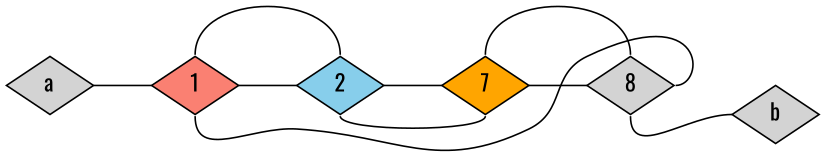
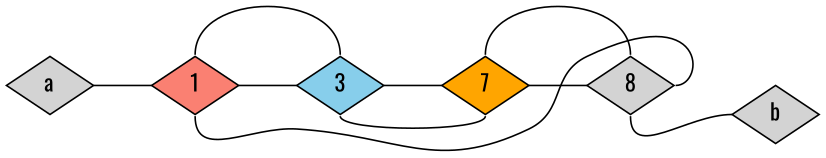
(340, 85) -> (340, 85)
